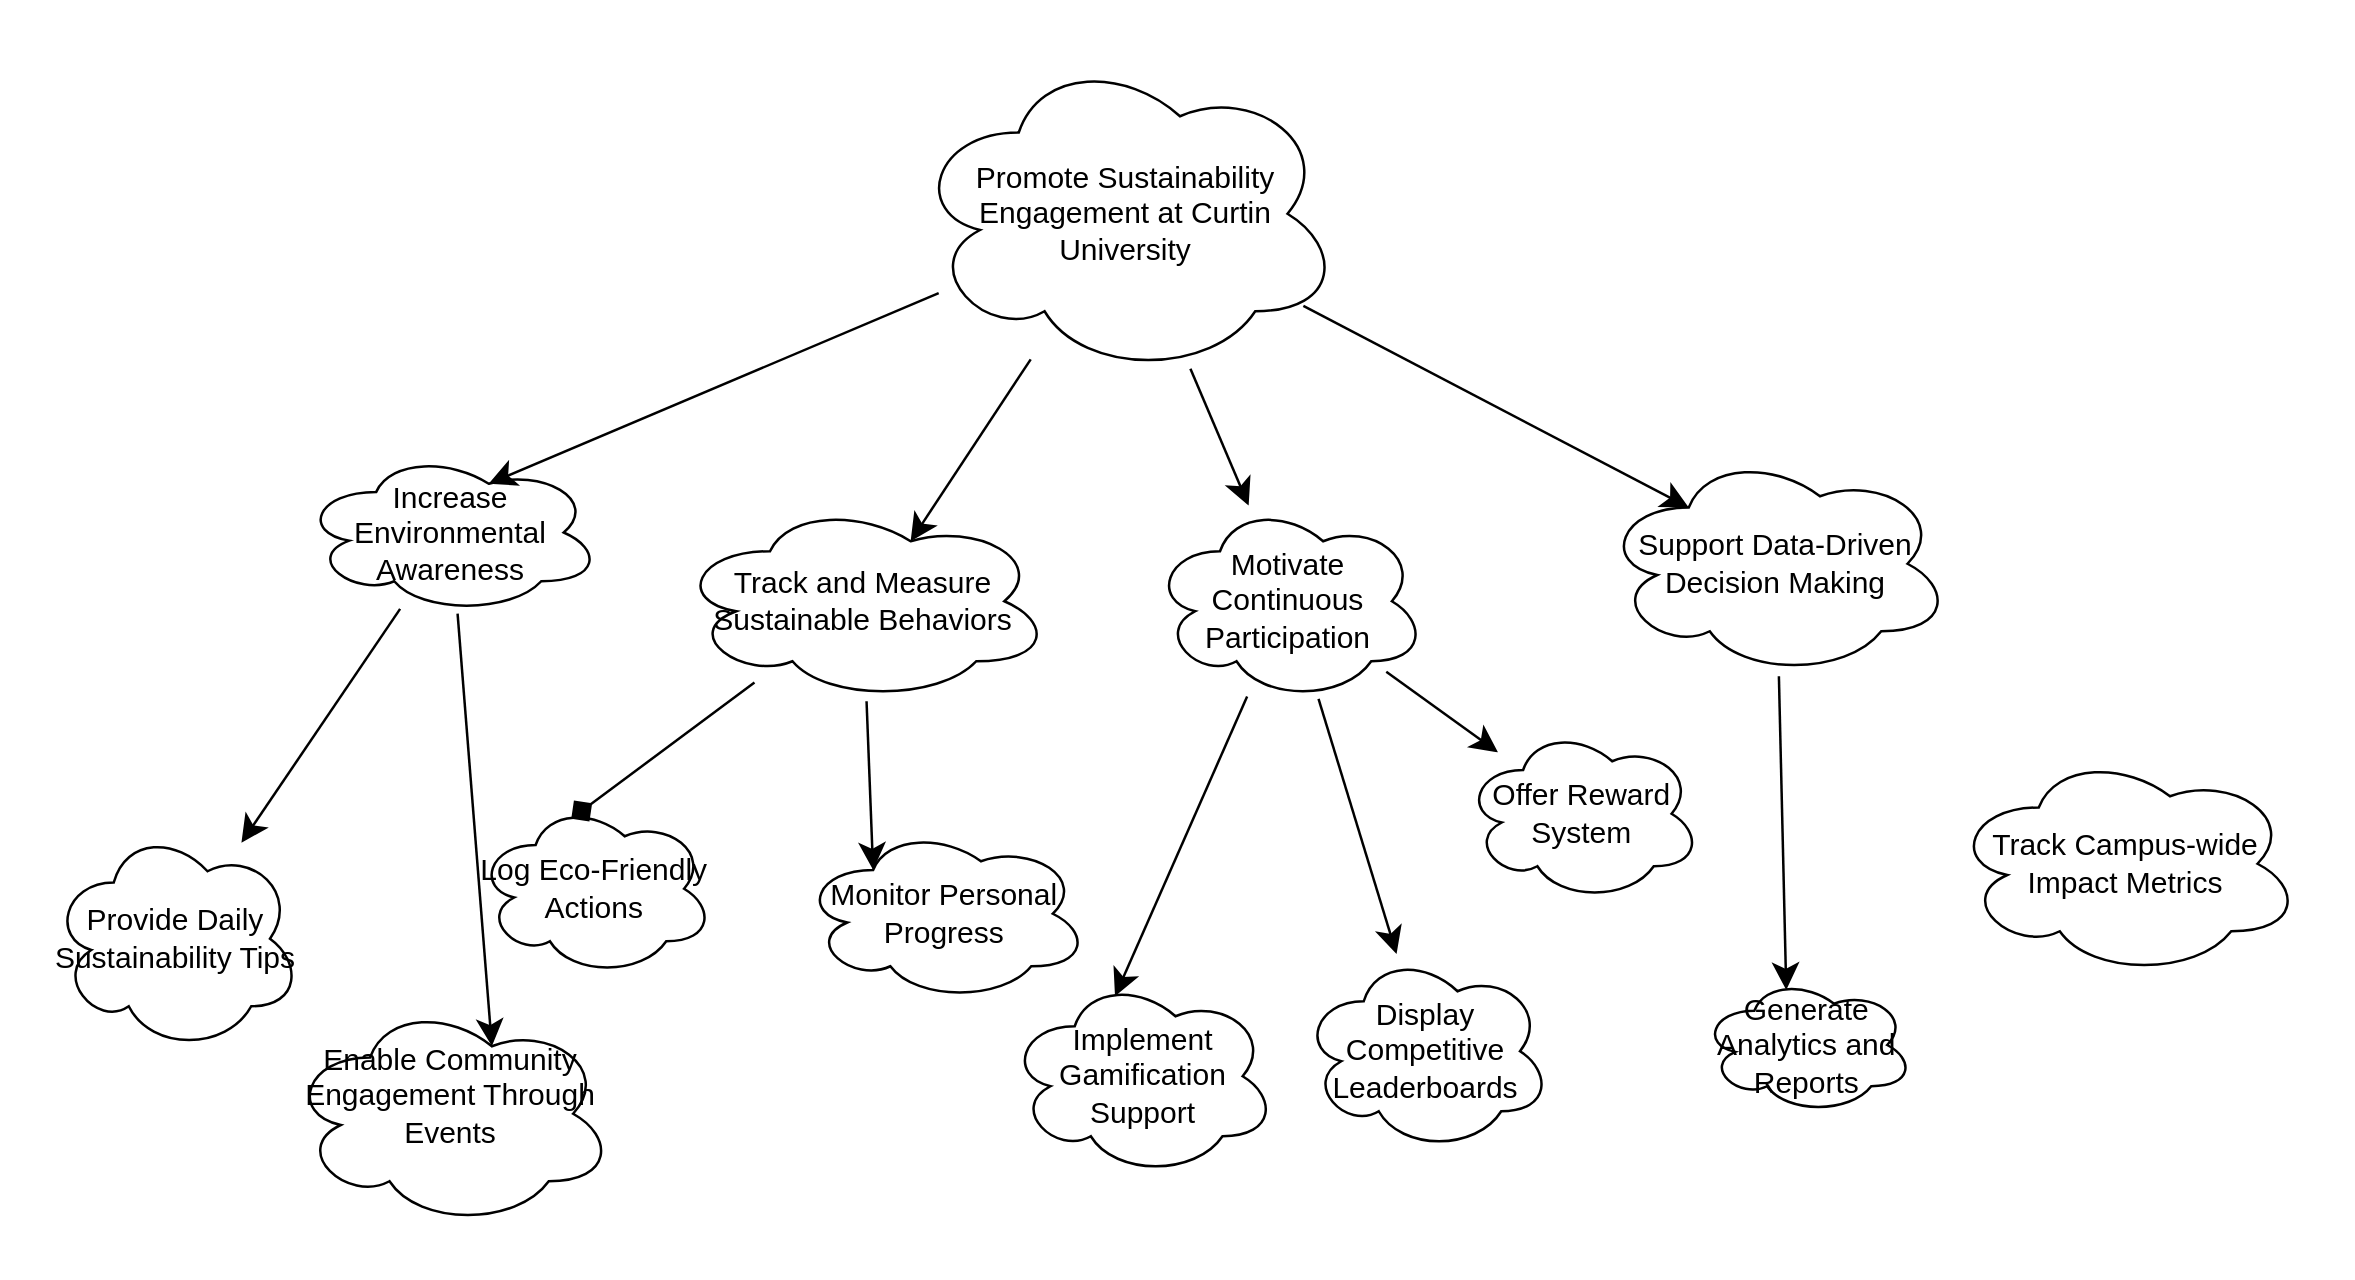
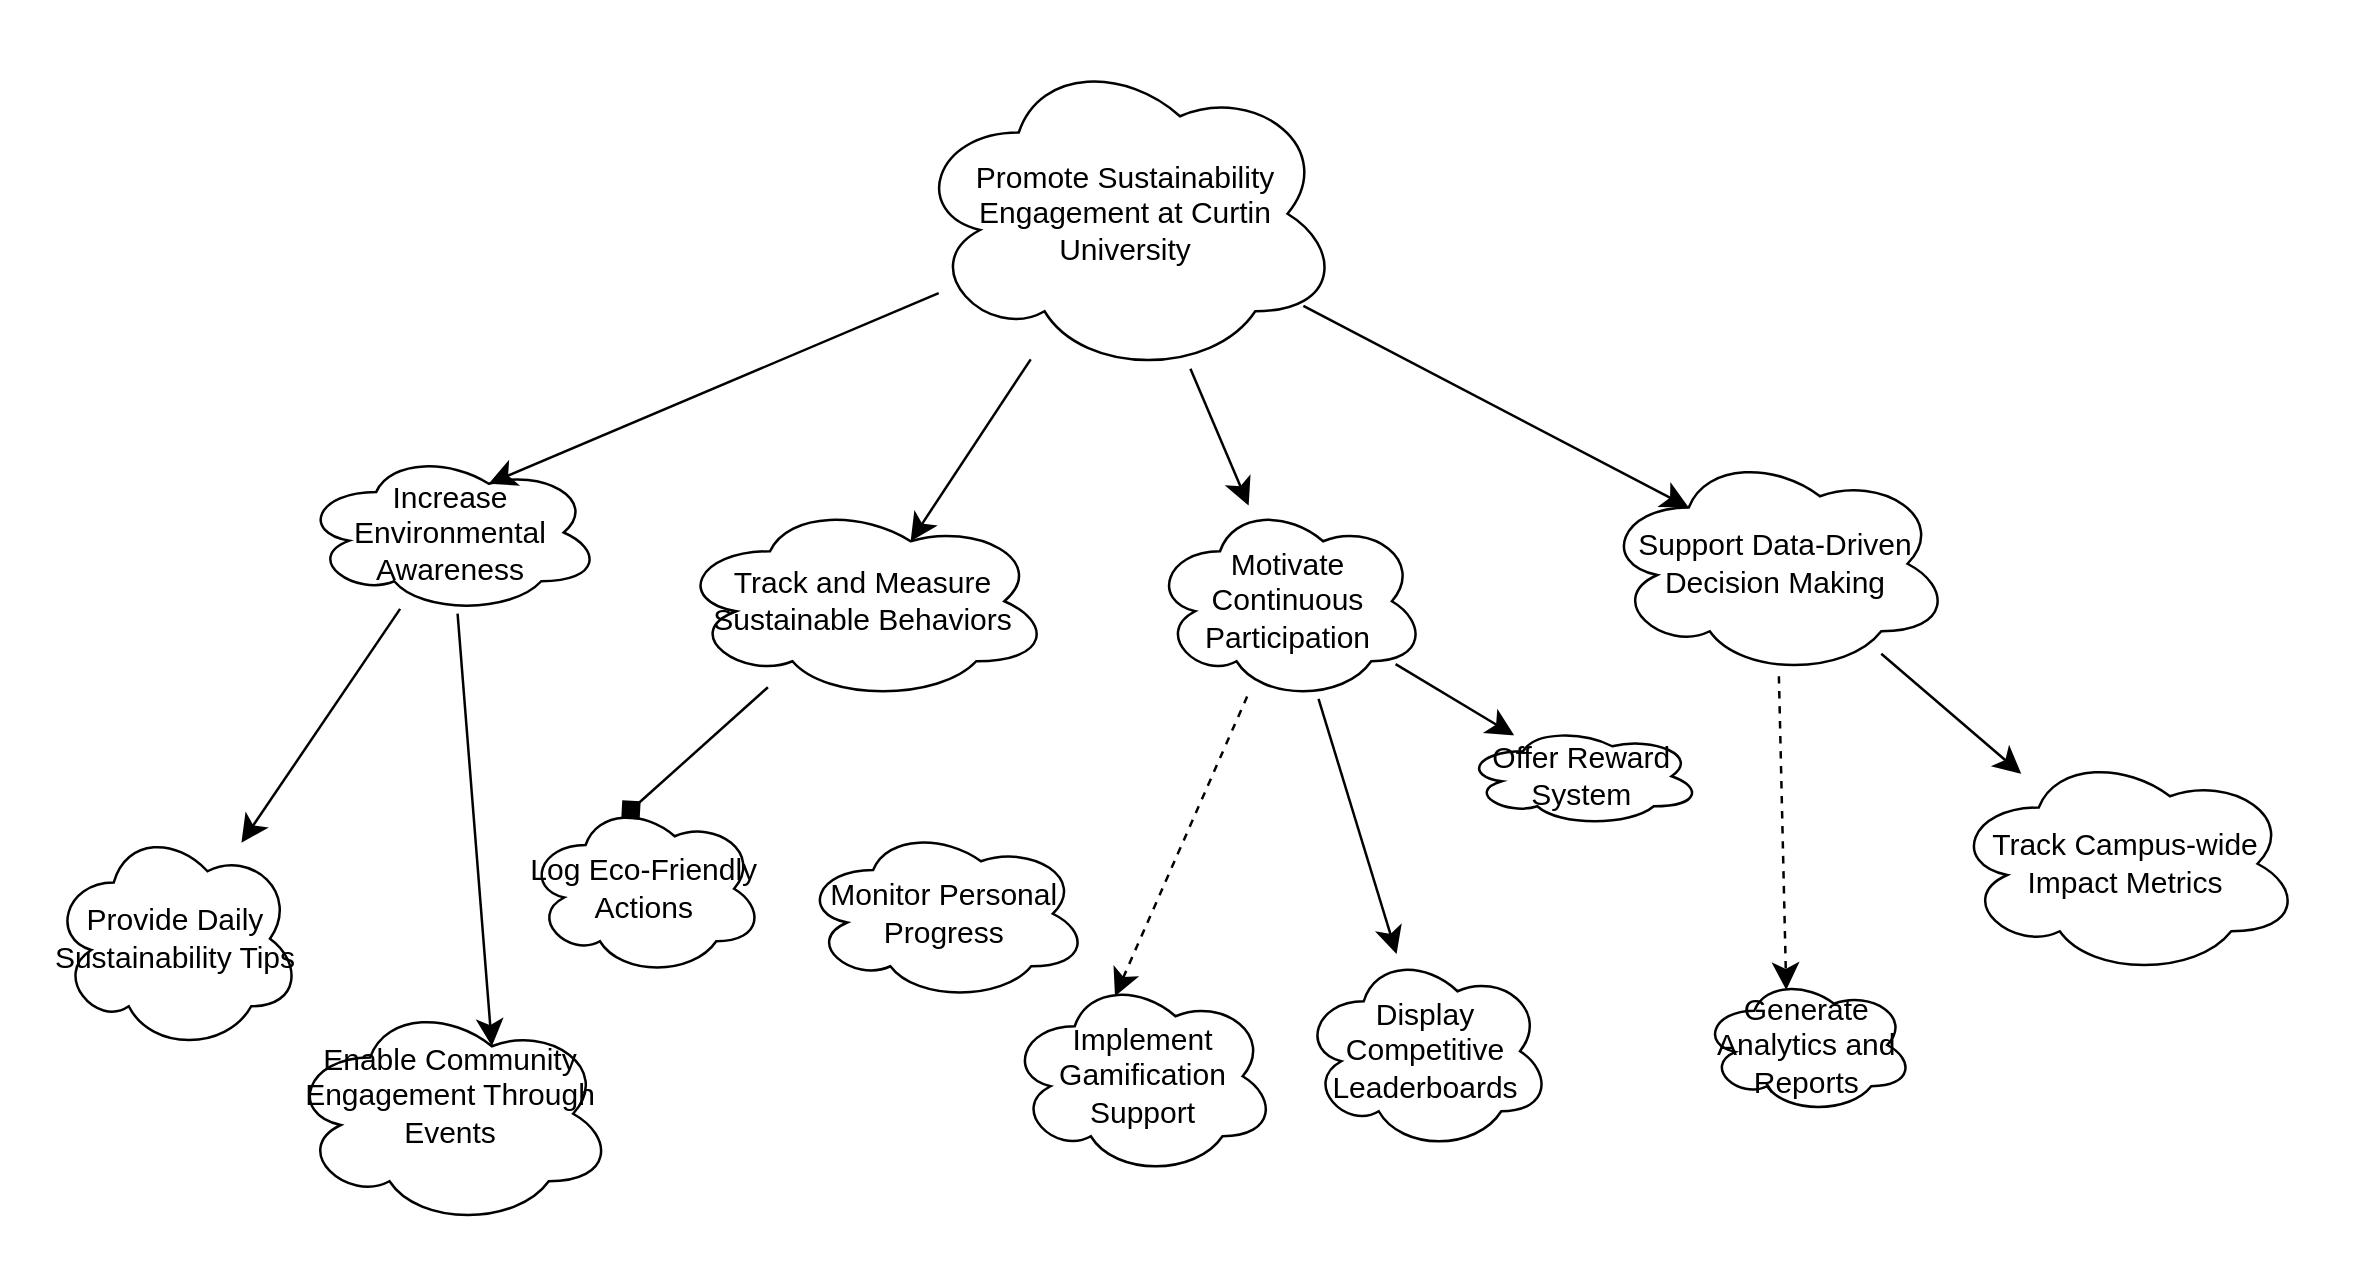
none -> (1945, 708)
(869, 776) -> none
(1583, 814) -> (1583, 776)
(1782, 823) -> (1782, 823)
(1185, 838) -> (1185, 838)
(595, 889) -> (645, 889)
